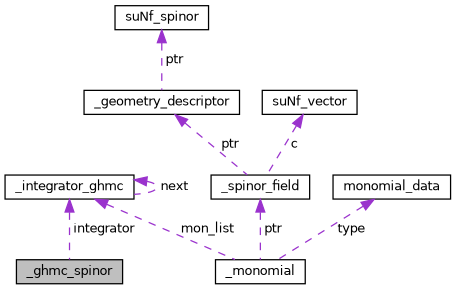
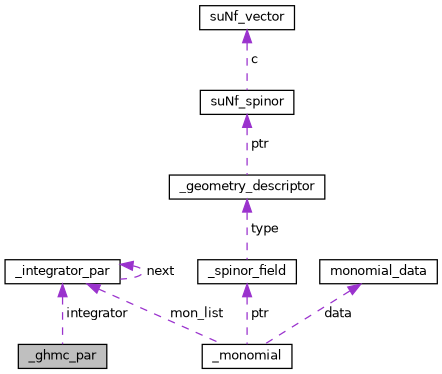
(228, 145) -> (263, 229)
(282, 150) -> (247, 67)
(70, 187) -> (63, 272)
(349, 229) -> (336, 314)
(70, 272) -> (63, 356)
